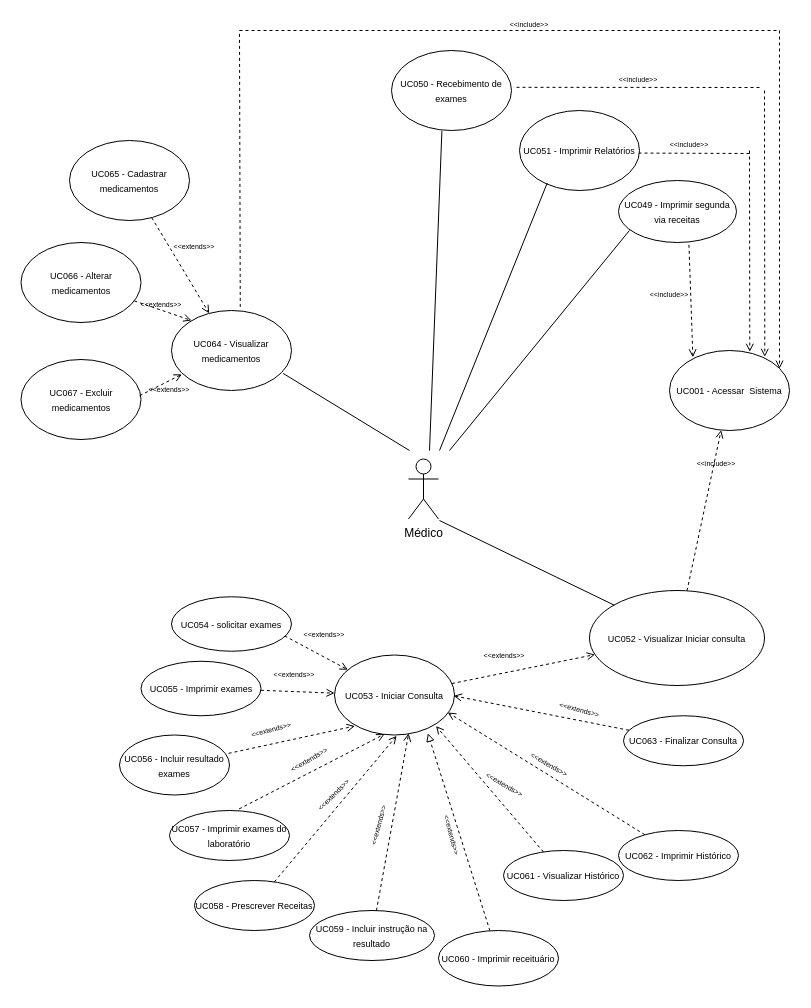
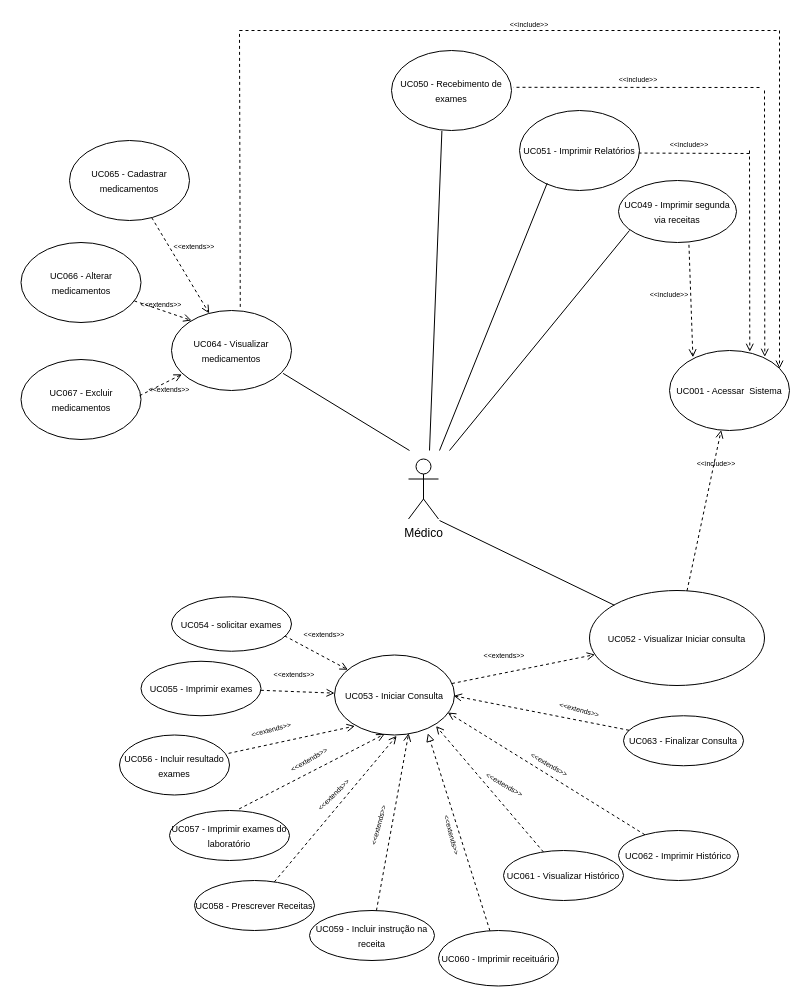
(372, 936) -> (372, 936)
